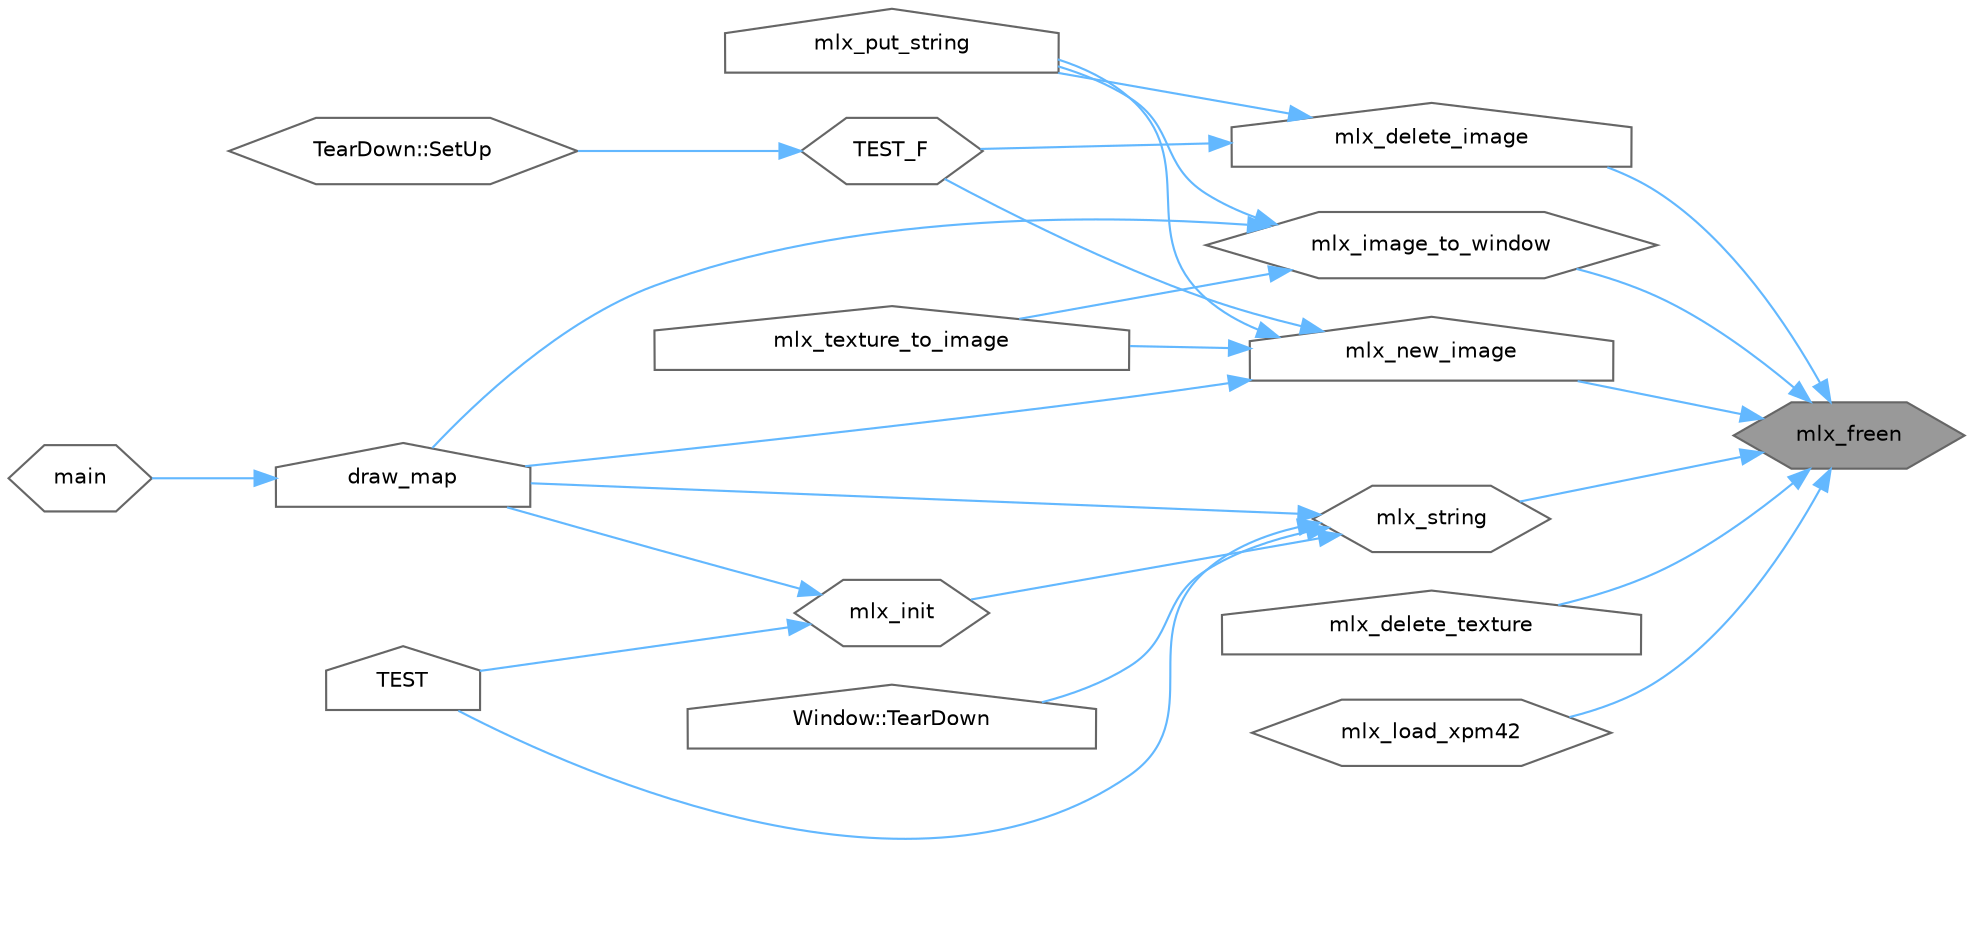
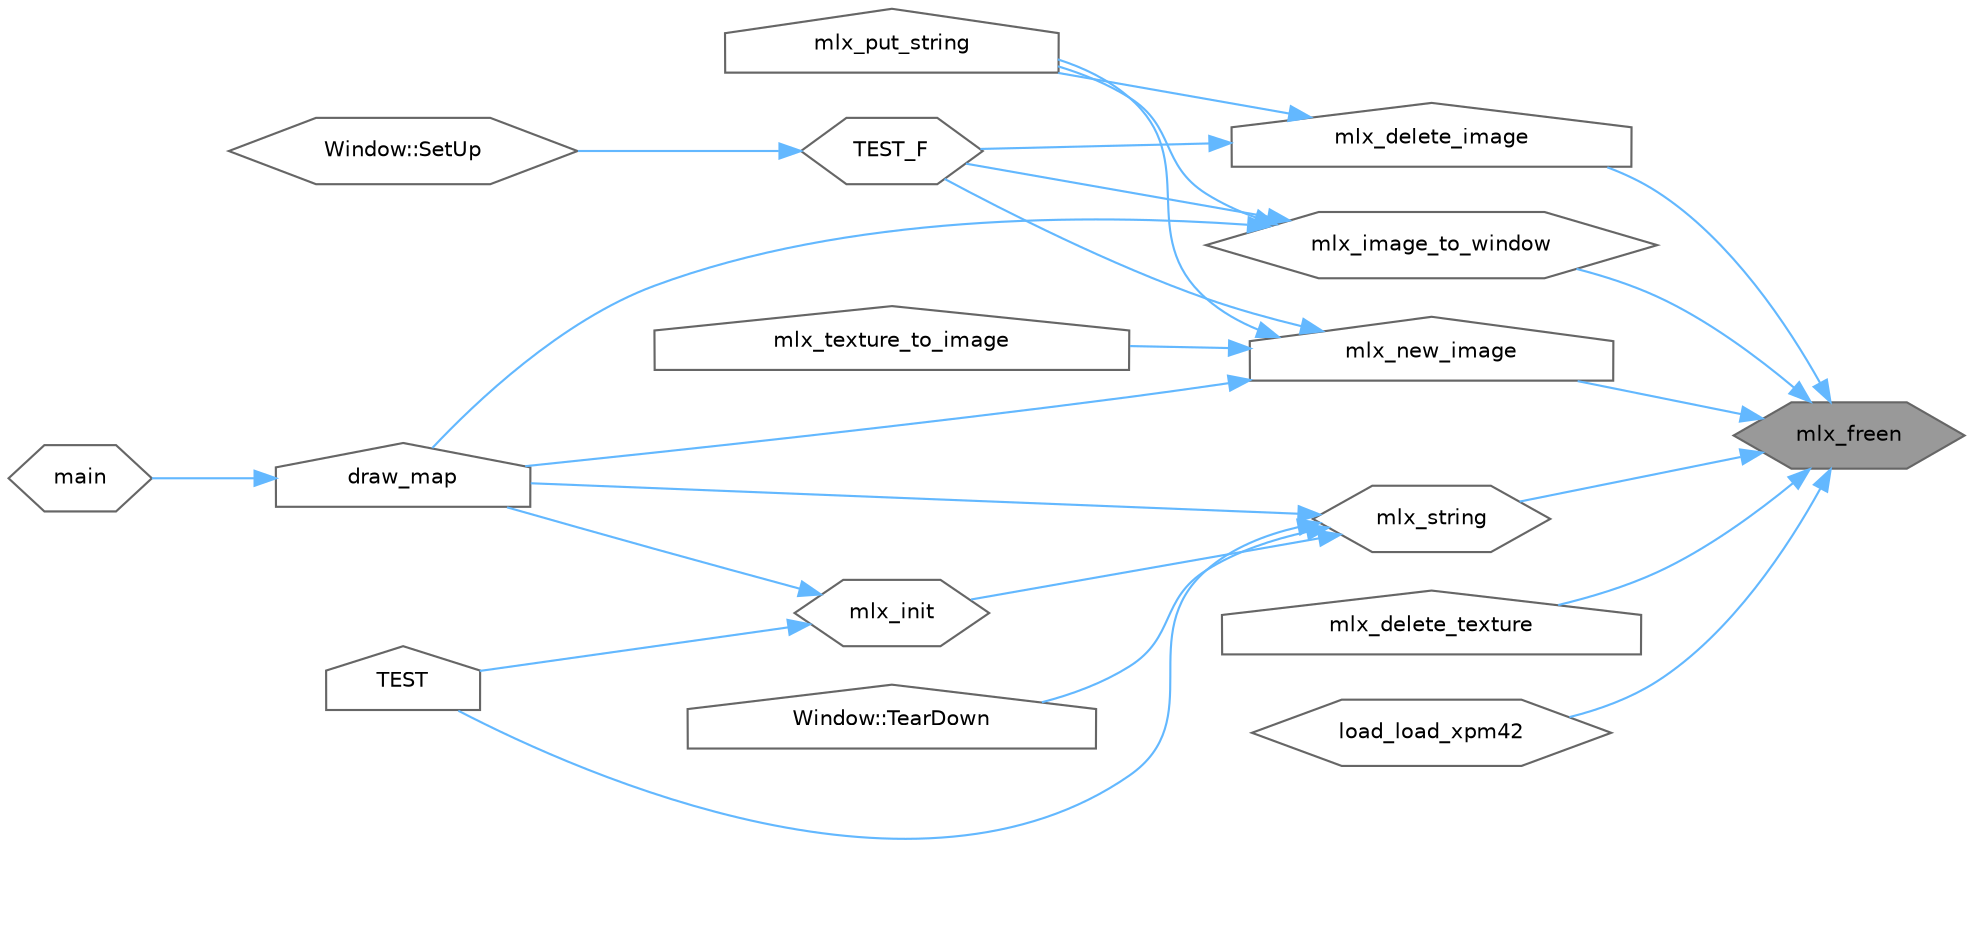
(403, 151) -> (403, 151)
(1144, 296) -> (1117, 190)
(1432, 733) -> (1432, 733)
